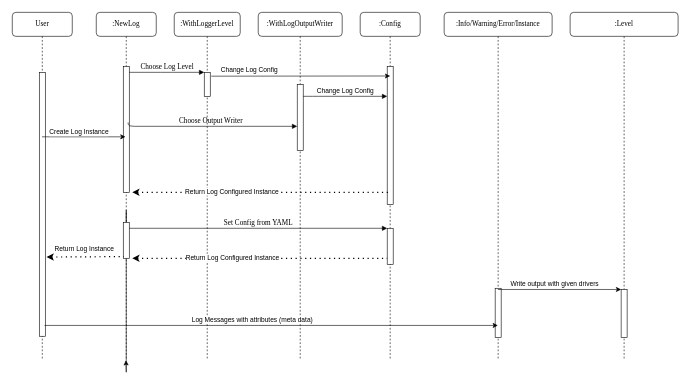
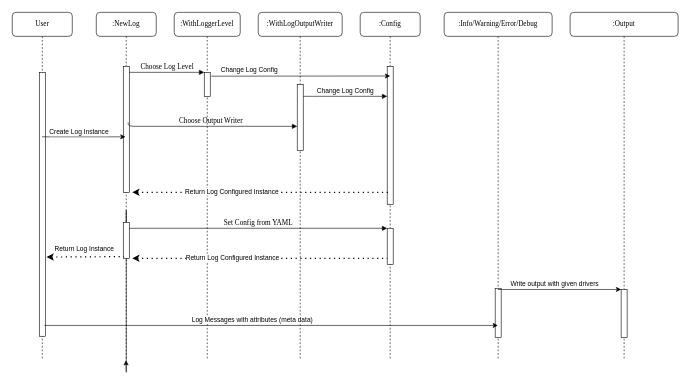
(498, 24) -> (498, 24)
(624, 24) -> (624, 24)
